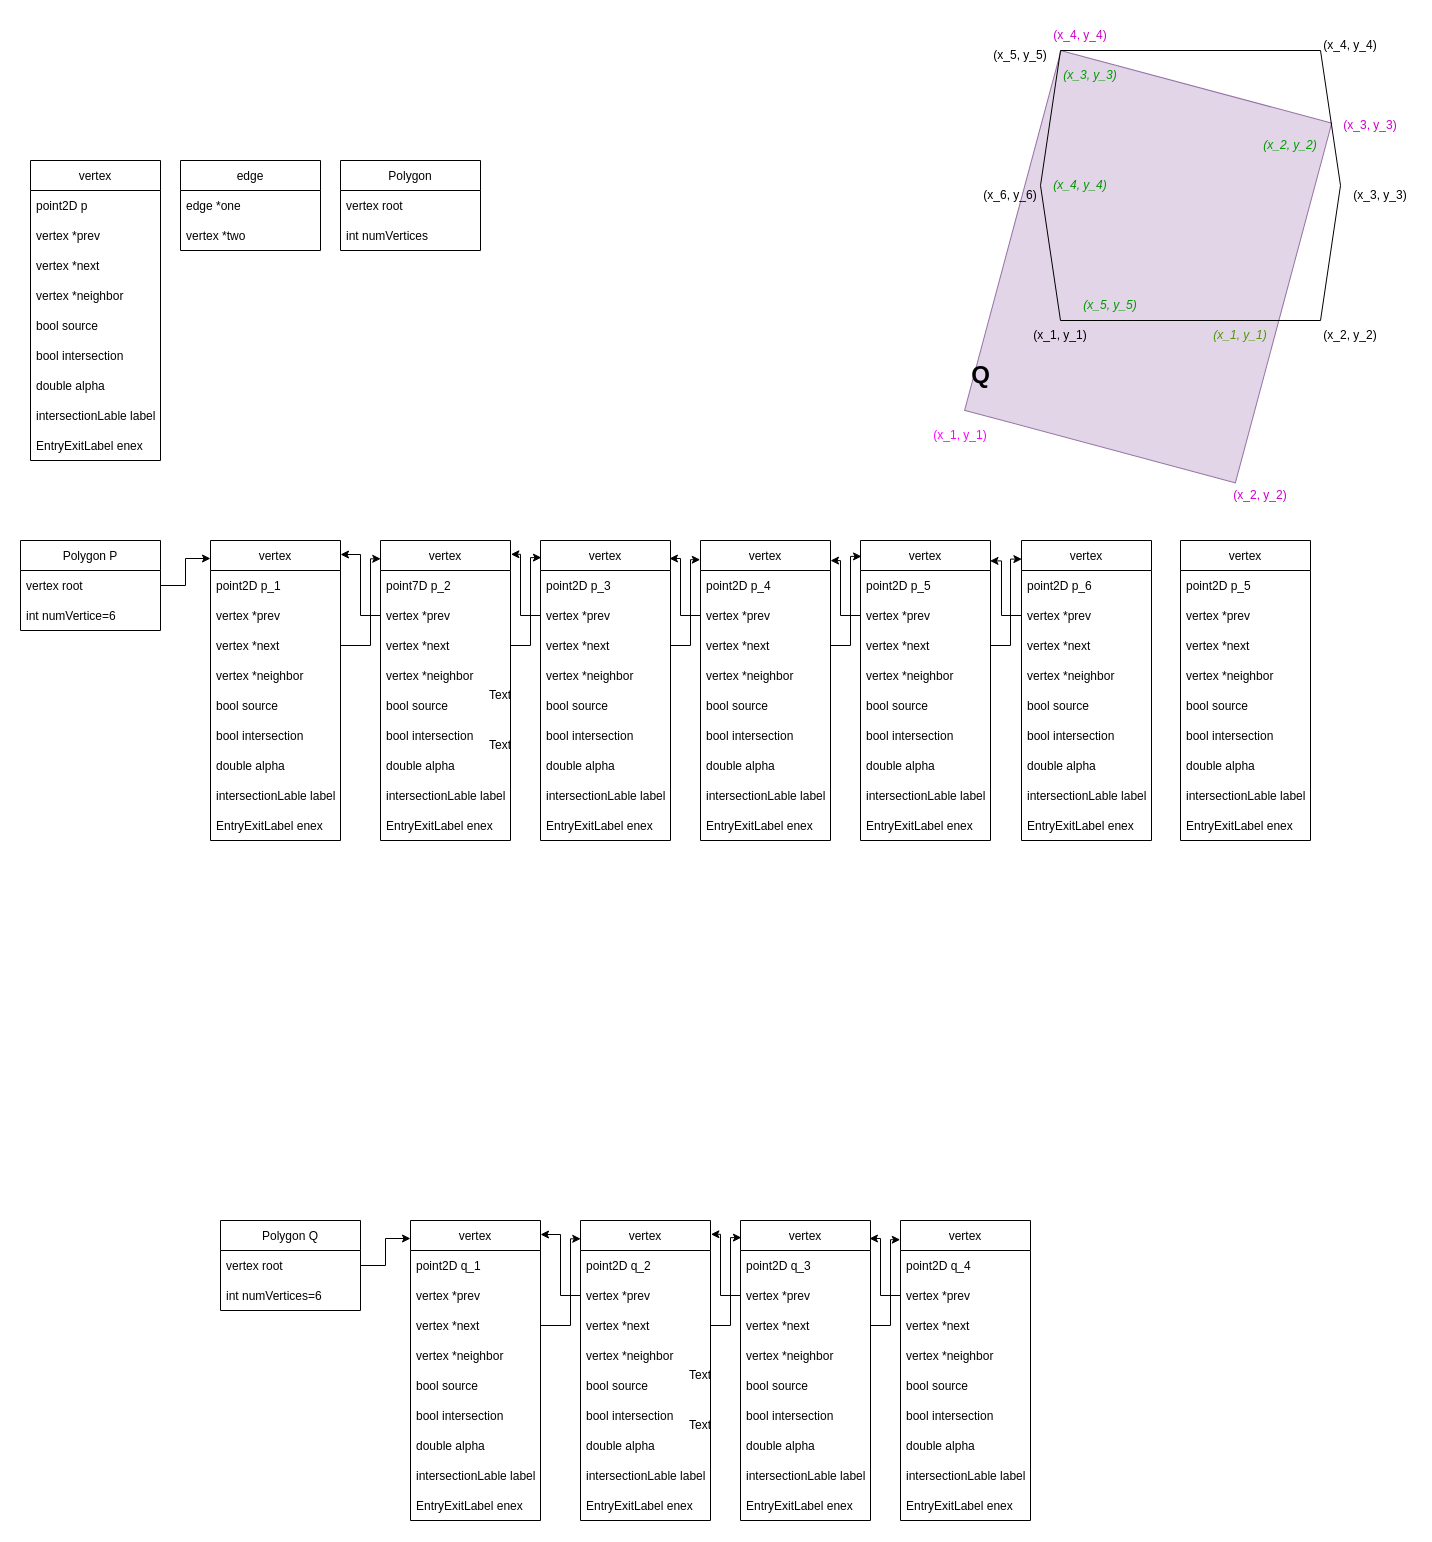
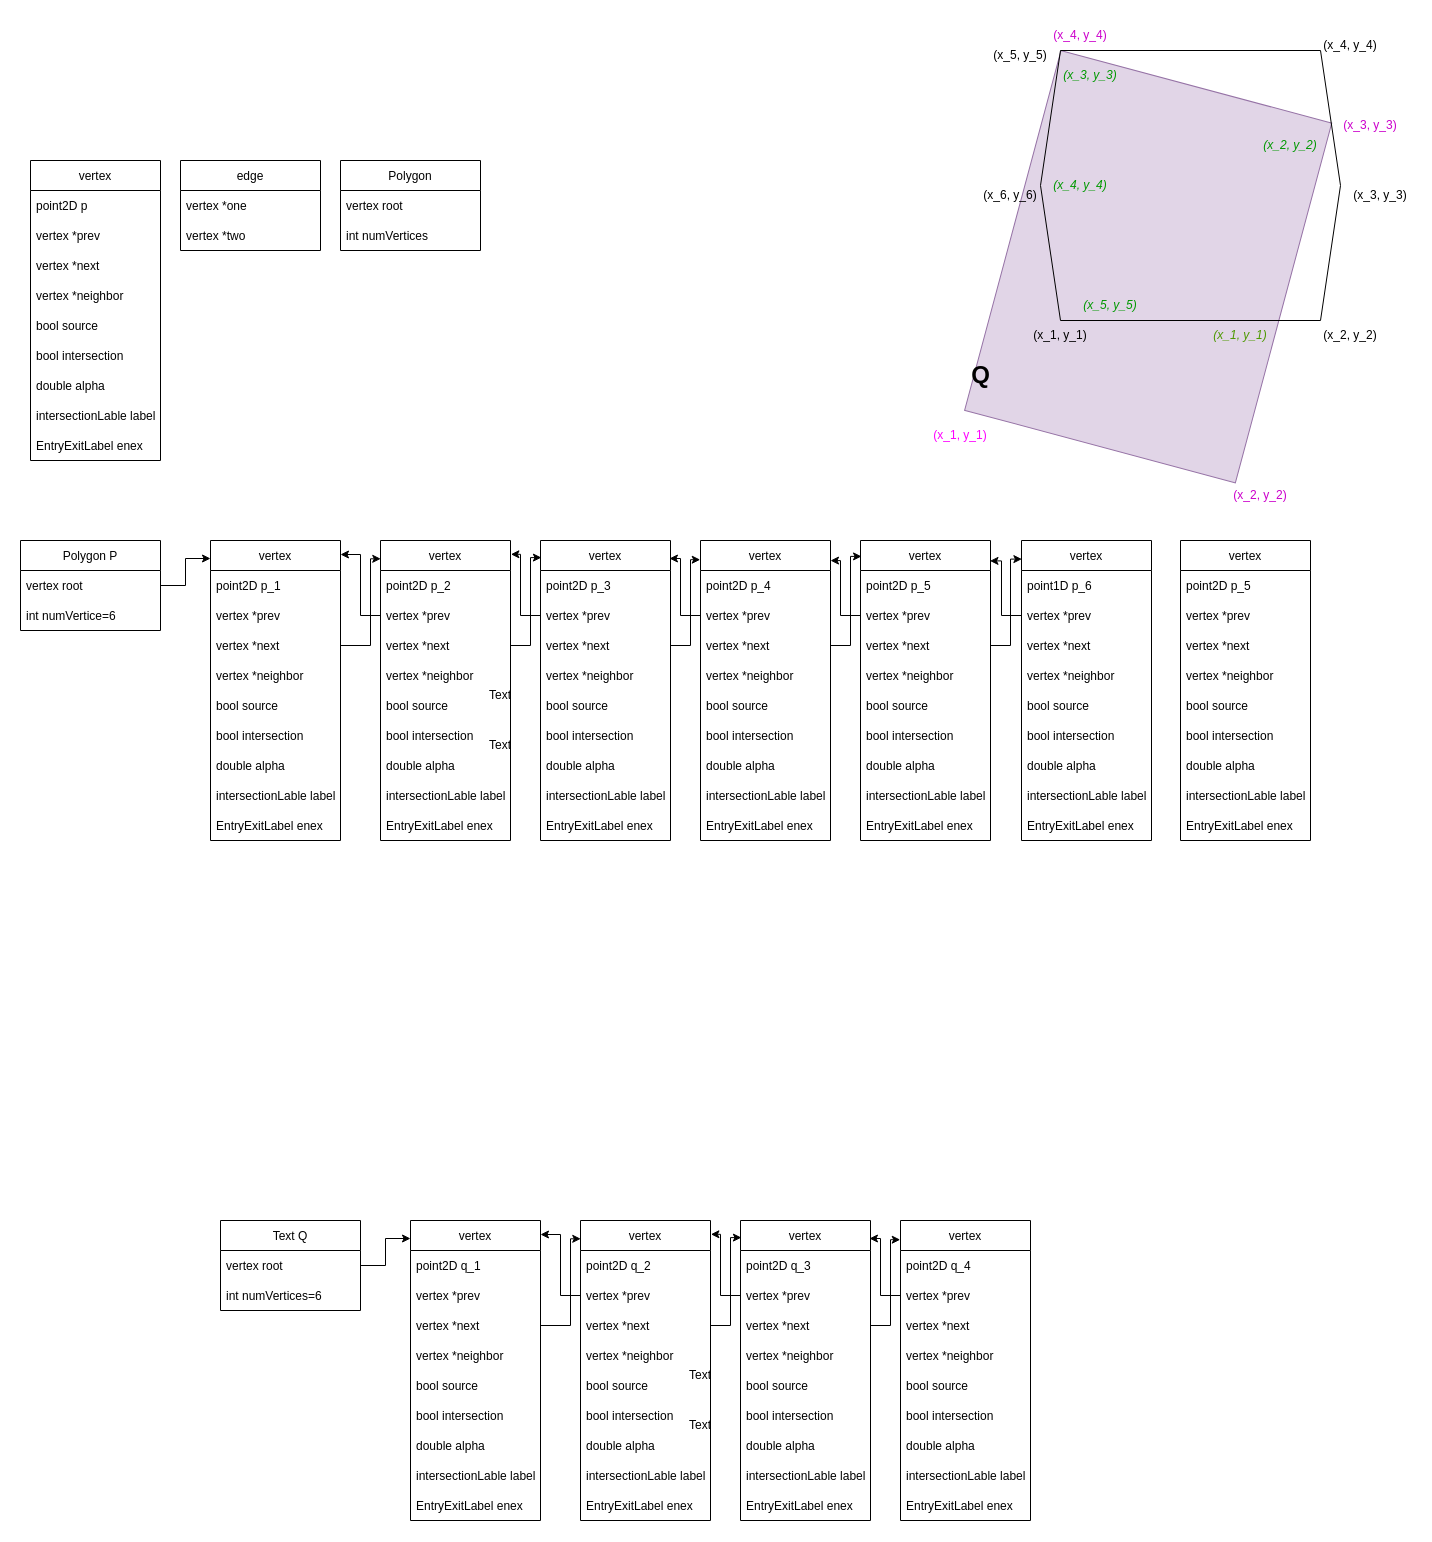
(215, 206) -> (221, 206)
(420, 586) -> (420, 586)
(1061, 586) -> (1061, 586)
(290, 1236) -> (290, 1236)
